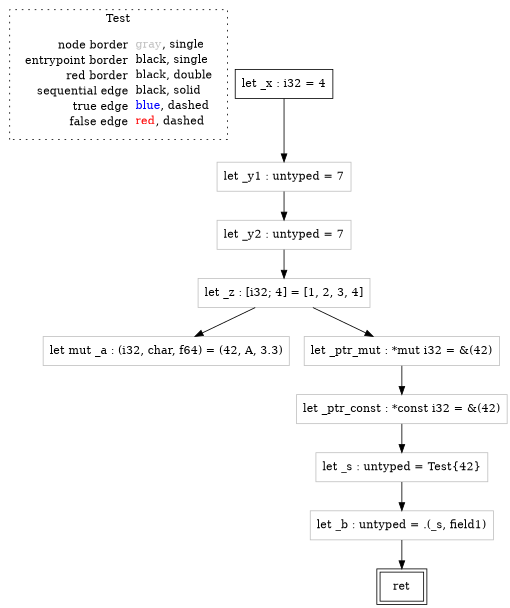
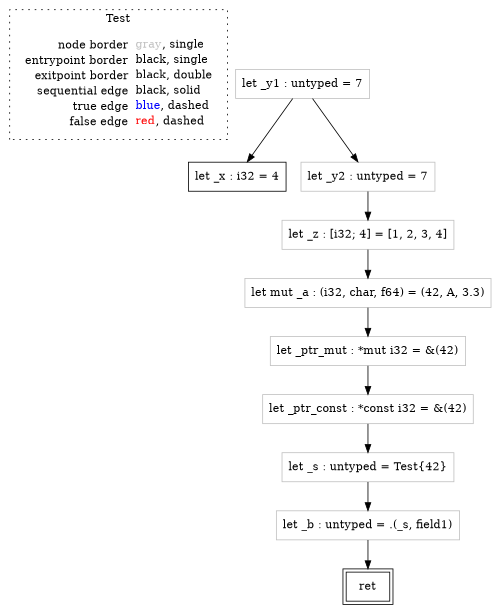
(99, 76) -> (84, 76)
(284, 126) -> (272, 127)
(339, 320) -> (368, 318)
